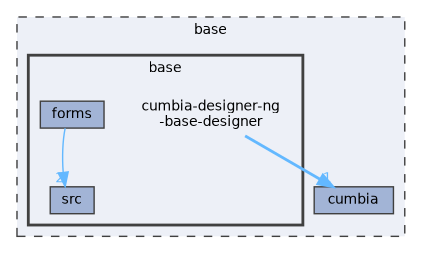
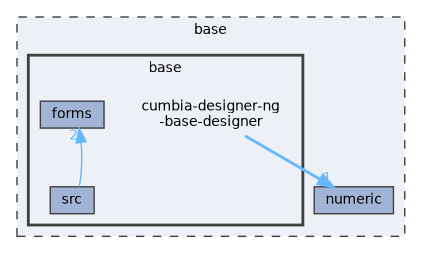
(63, 150) -> (82, 165)
(354, 200) -> (354, 200)
